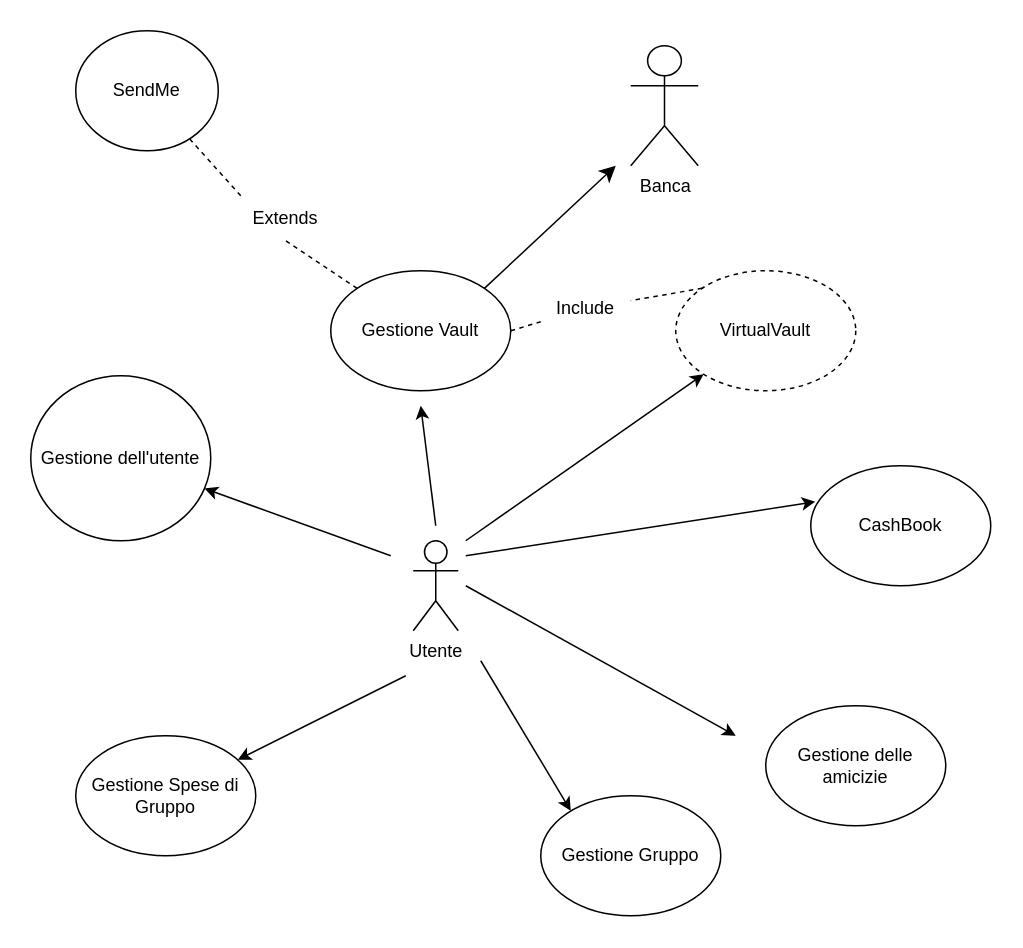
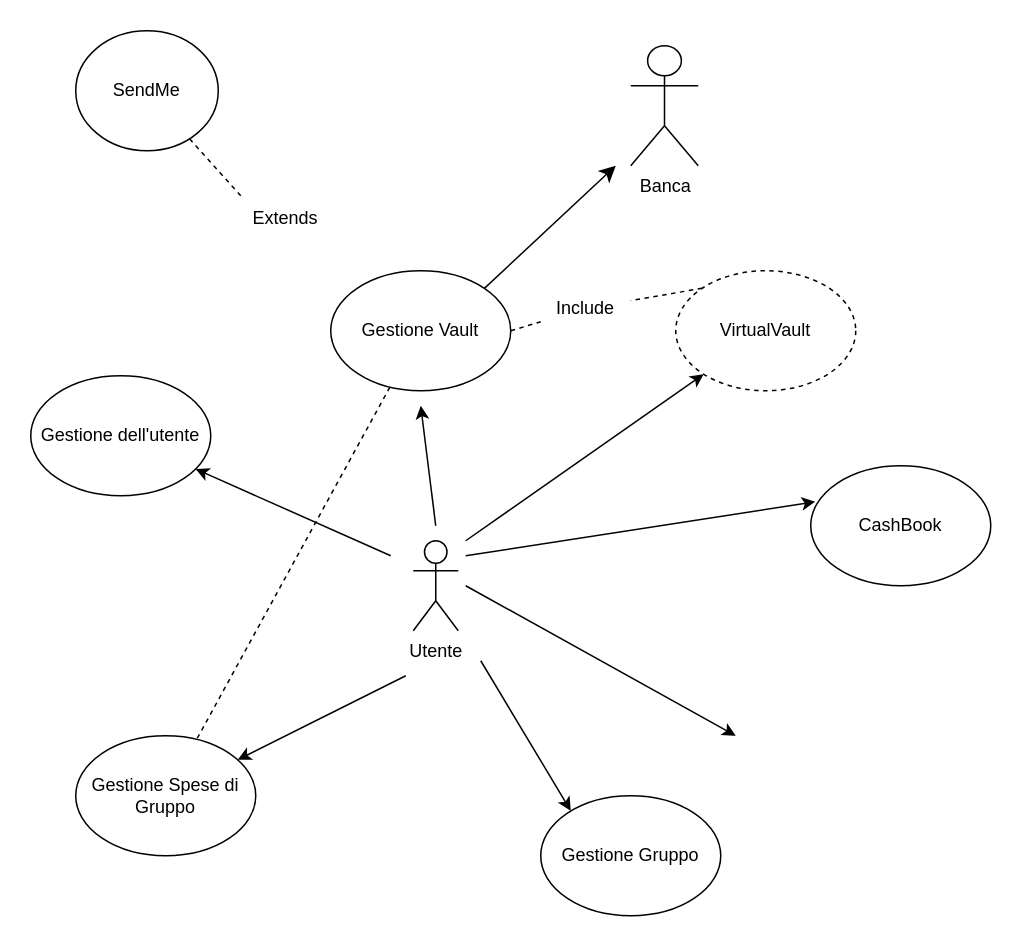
(322, 265) -> (294, 563)
(121, 458) -> (121, 436)
(856, 766) -> none
